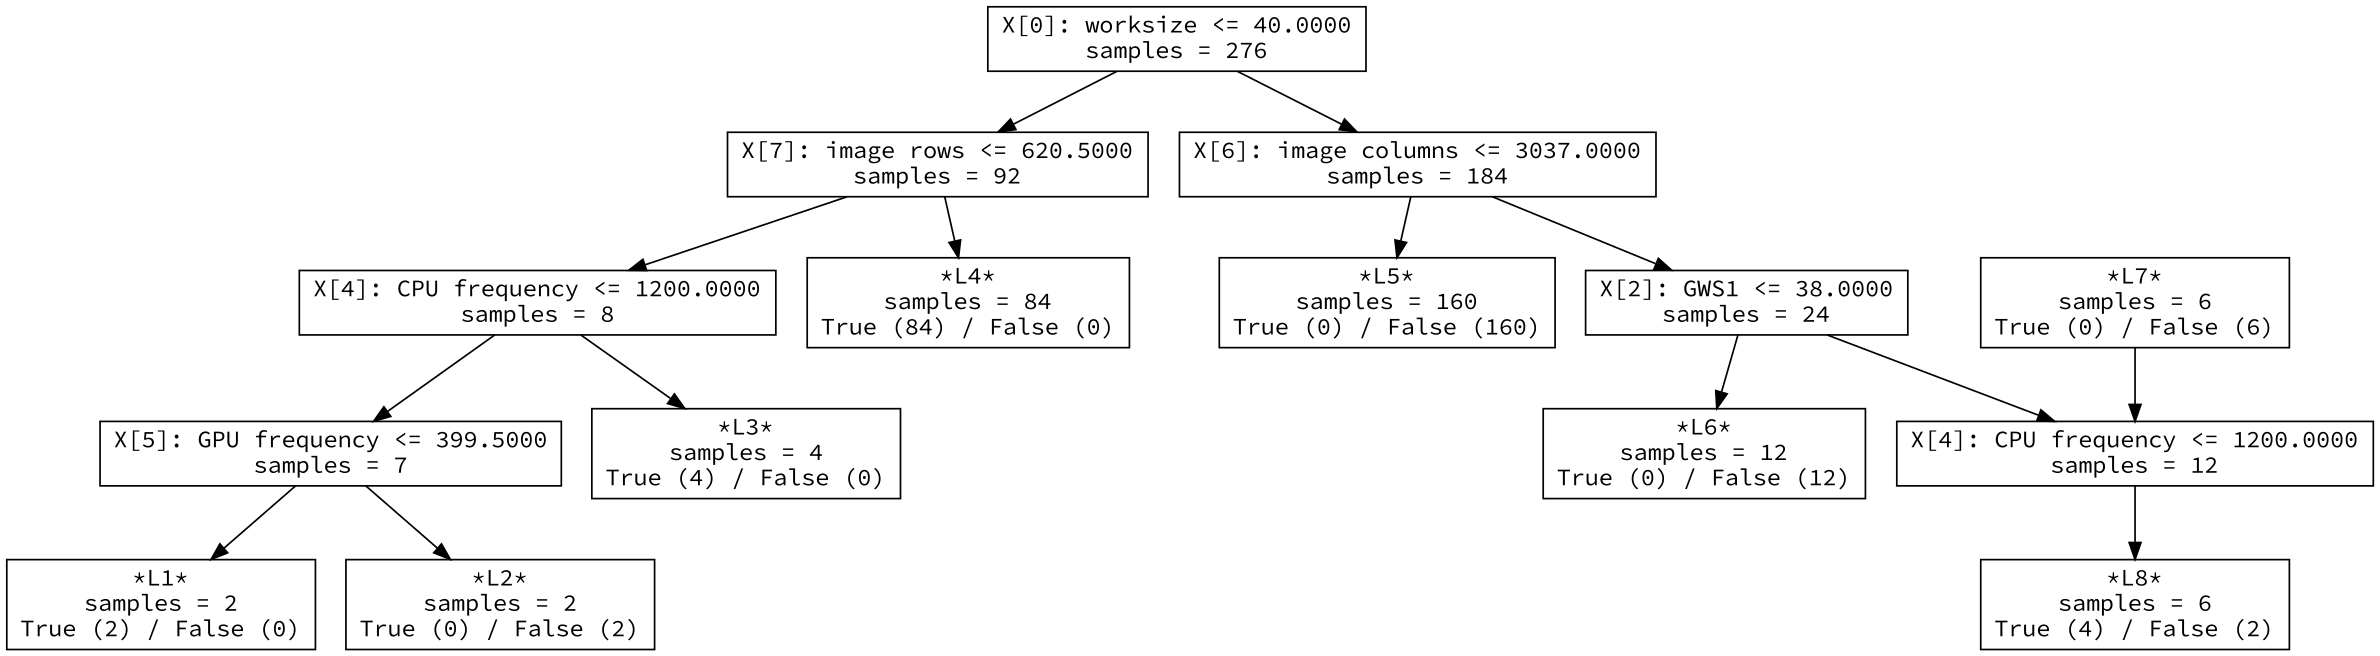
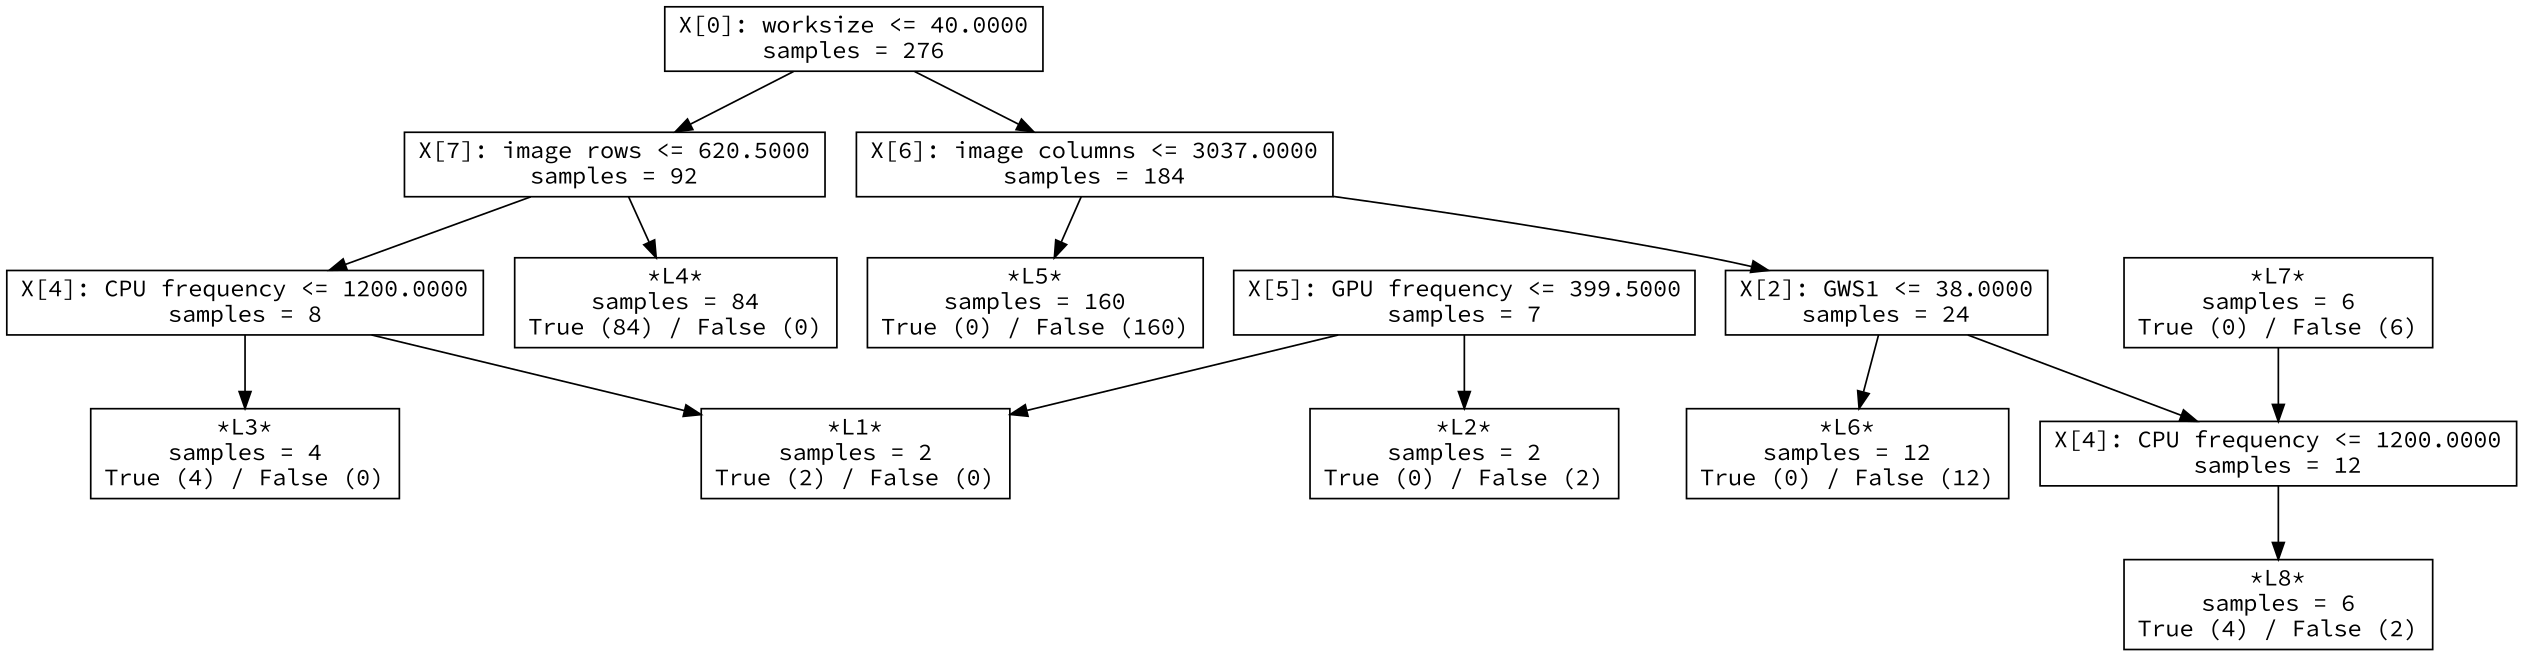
(441, 373) -> (528, 373)
